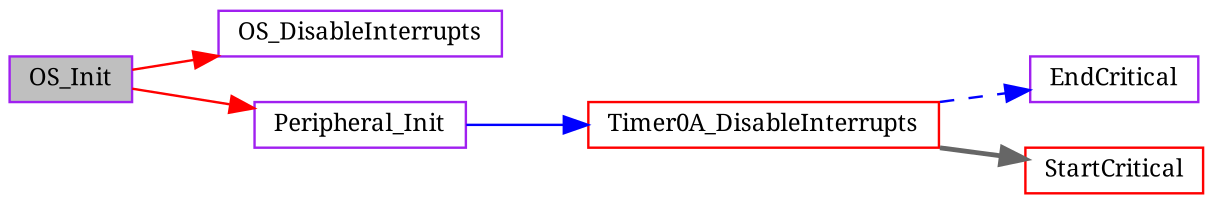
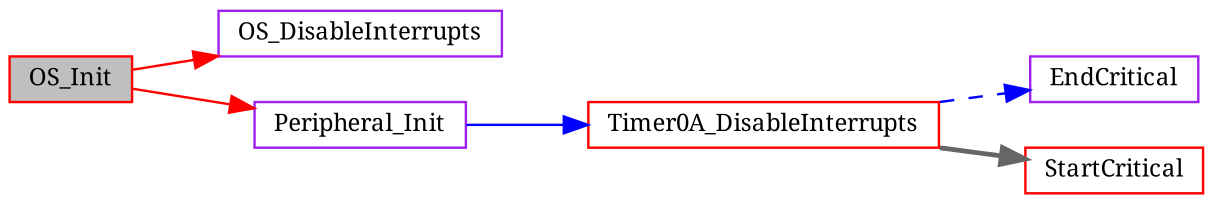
(71, 79) -> (71, 79)
